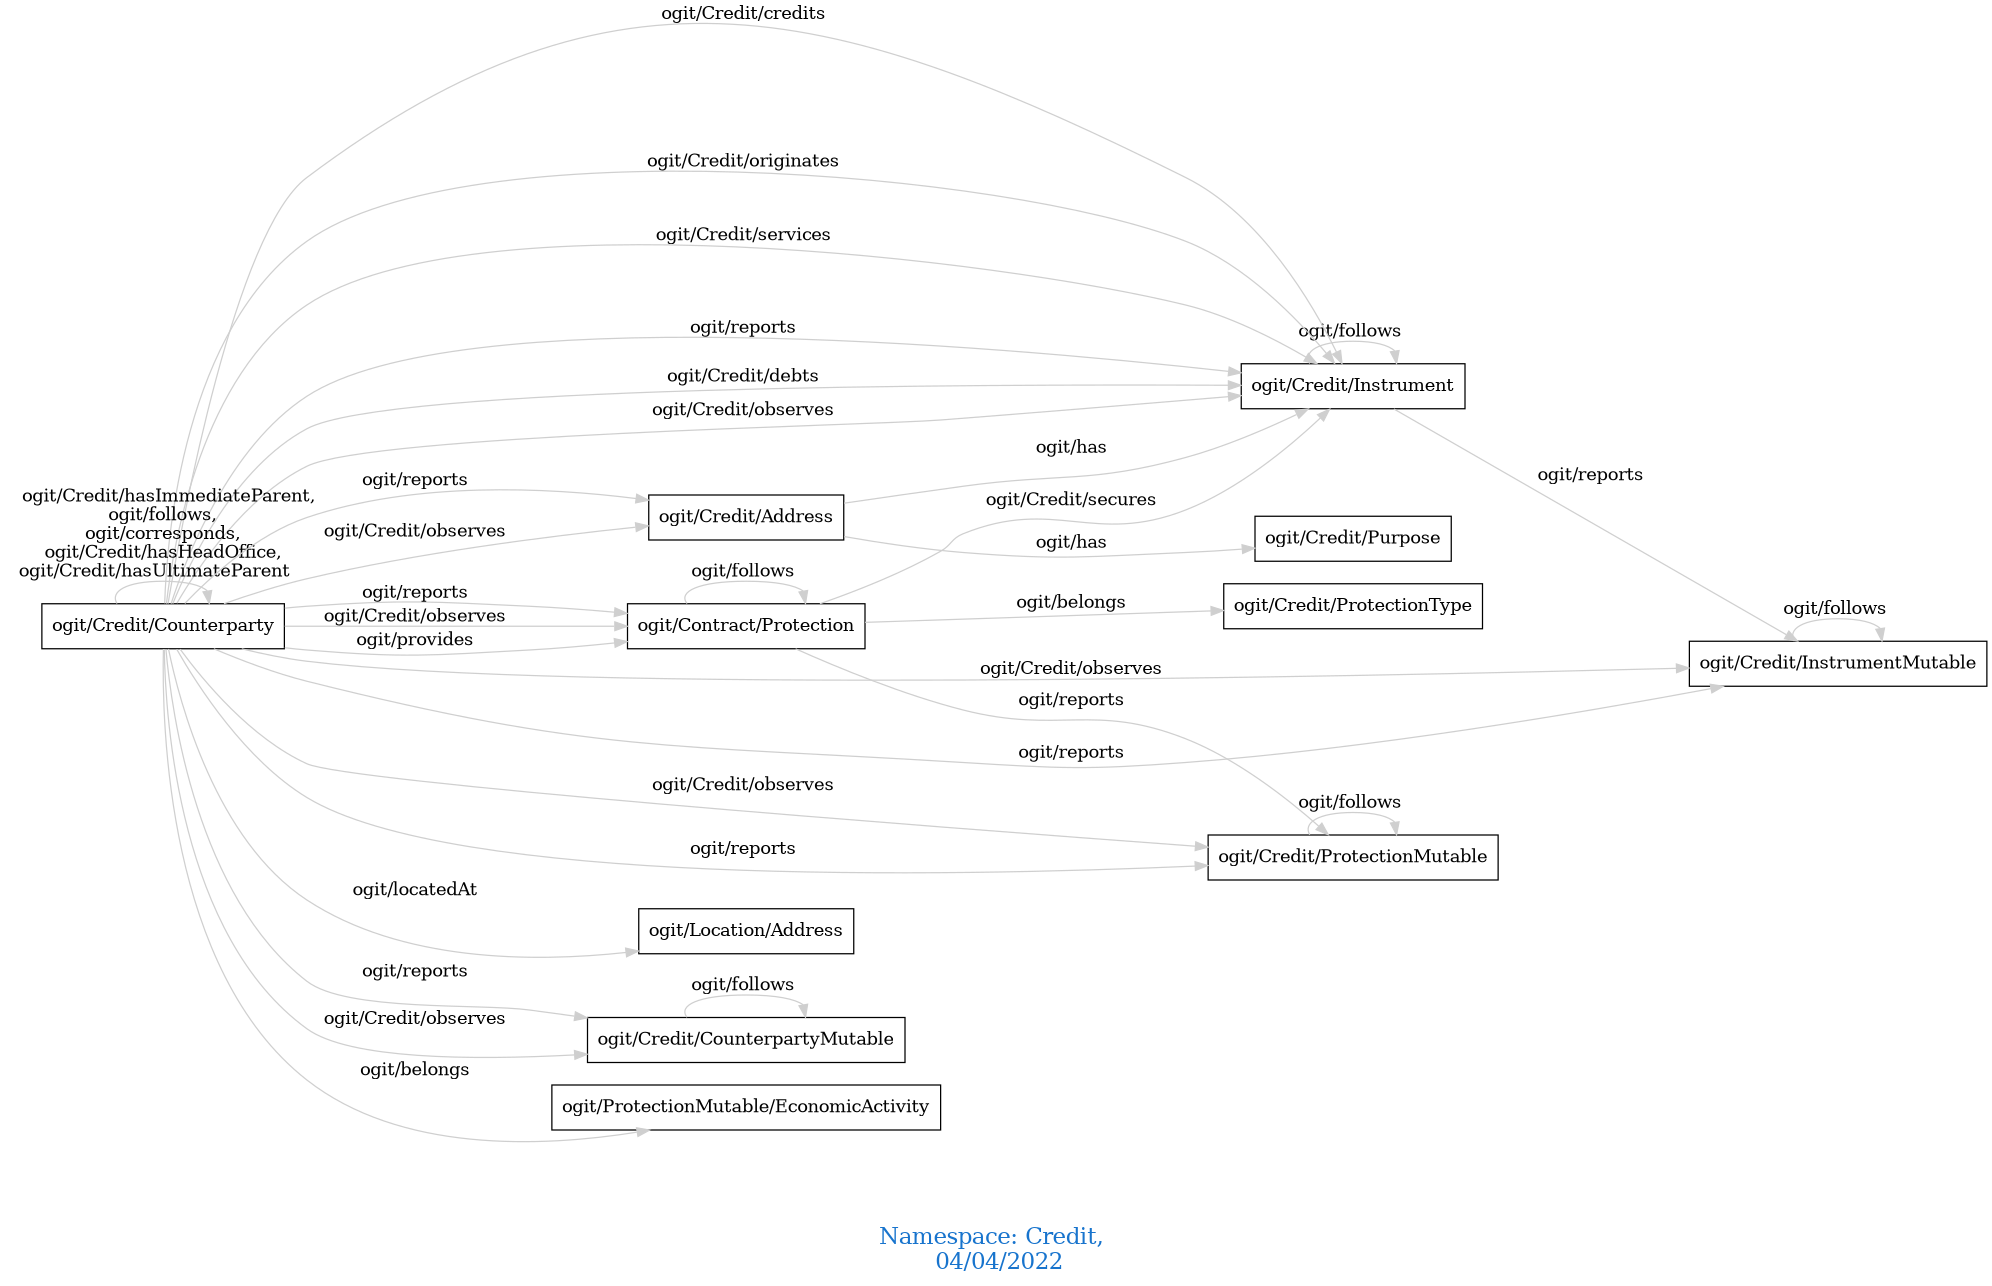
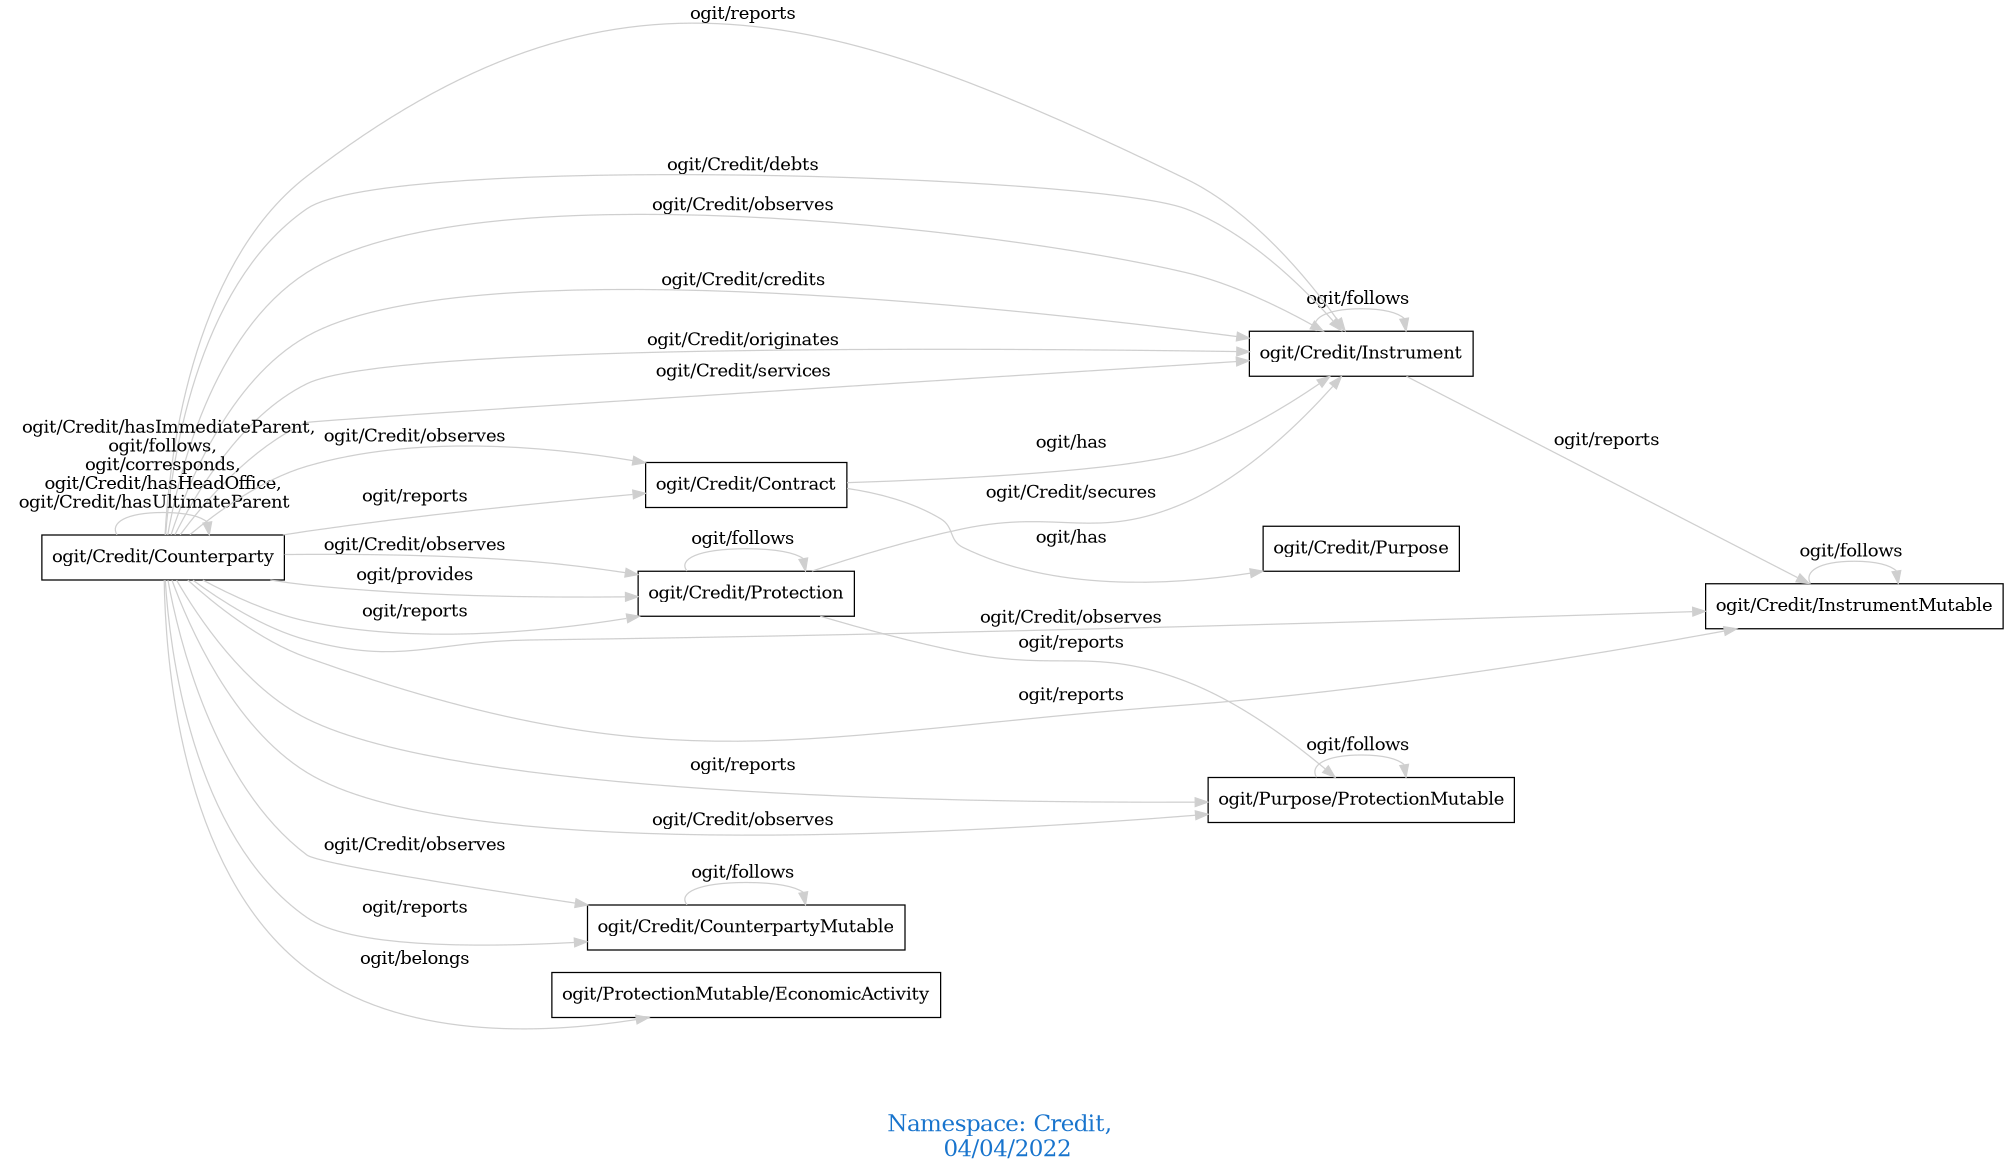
(746, 517) -> (746, 485)
(1353, 606) -> none
(746, 626) -> (746, 594)
(1353, 857) -> (1361, 800)
(746, 931) -> none
